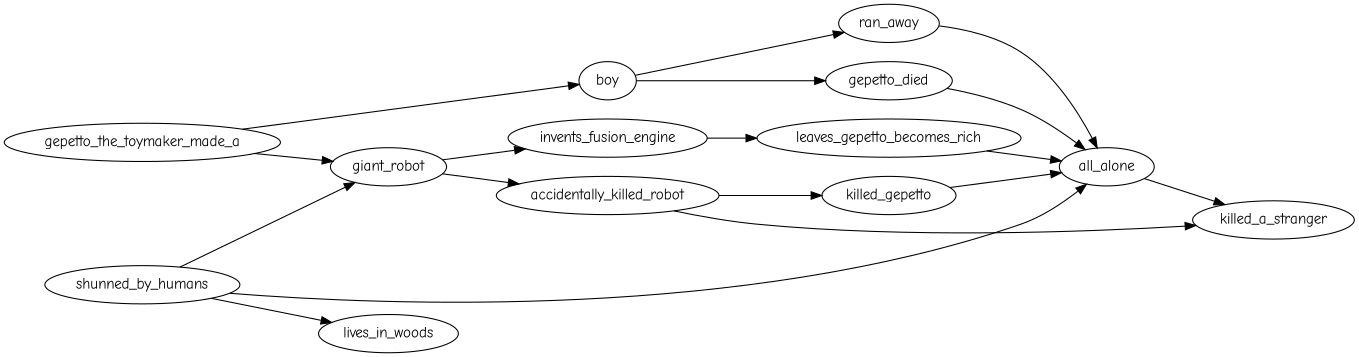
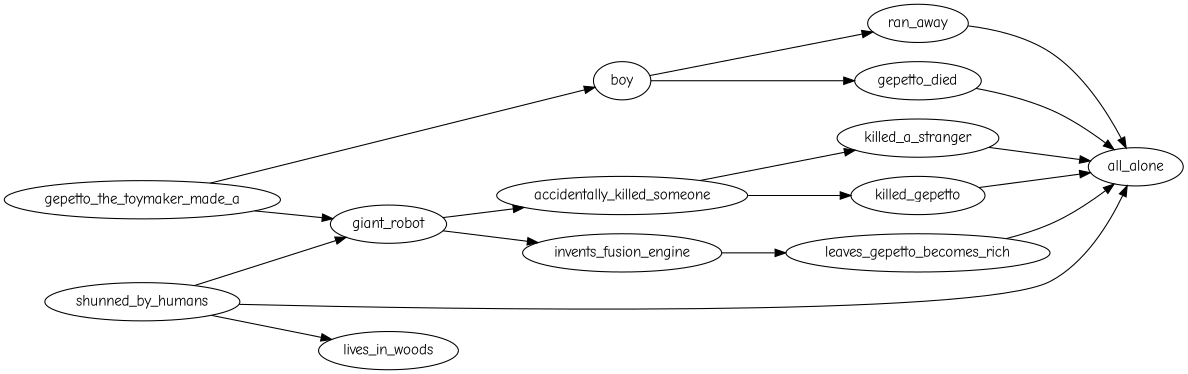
(1179, 190) -> (1034, 153)
(608, 196) -> (622, 196)
